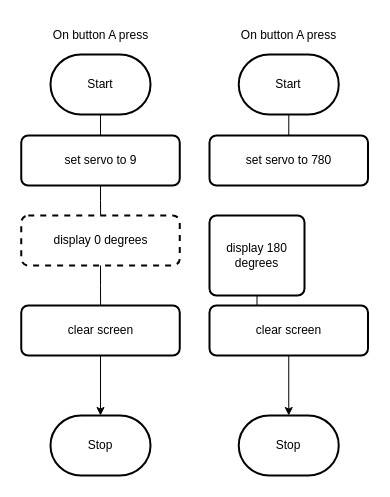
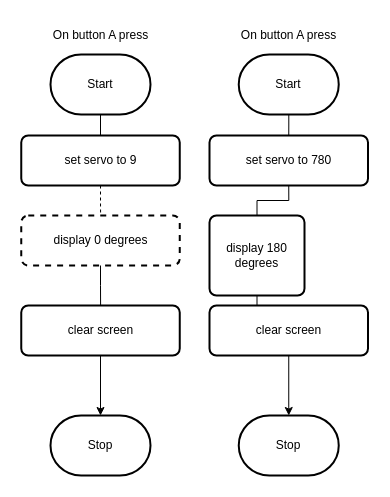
(101, 201) -> (101, 201)
none -> (273, 201)
